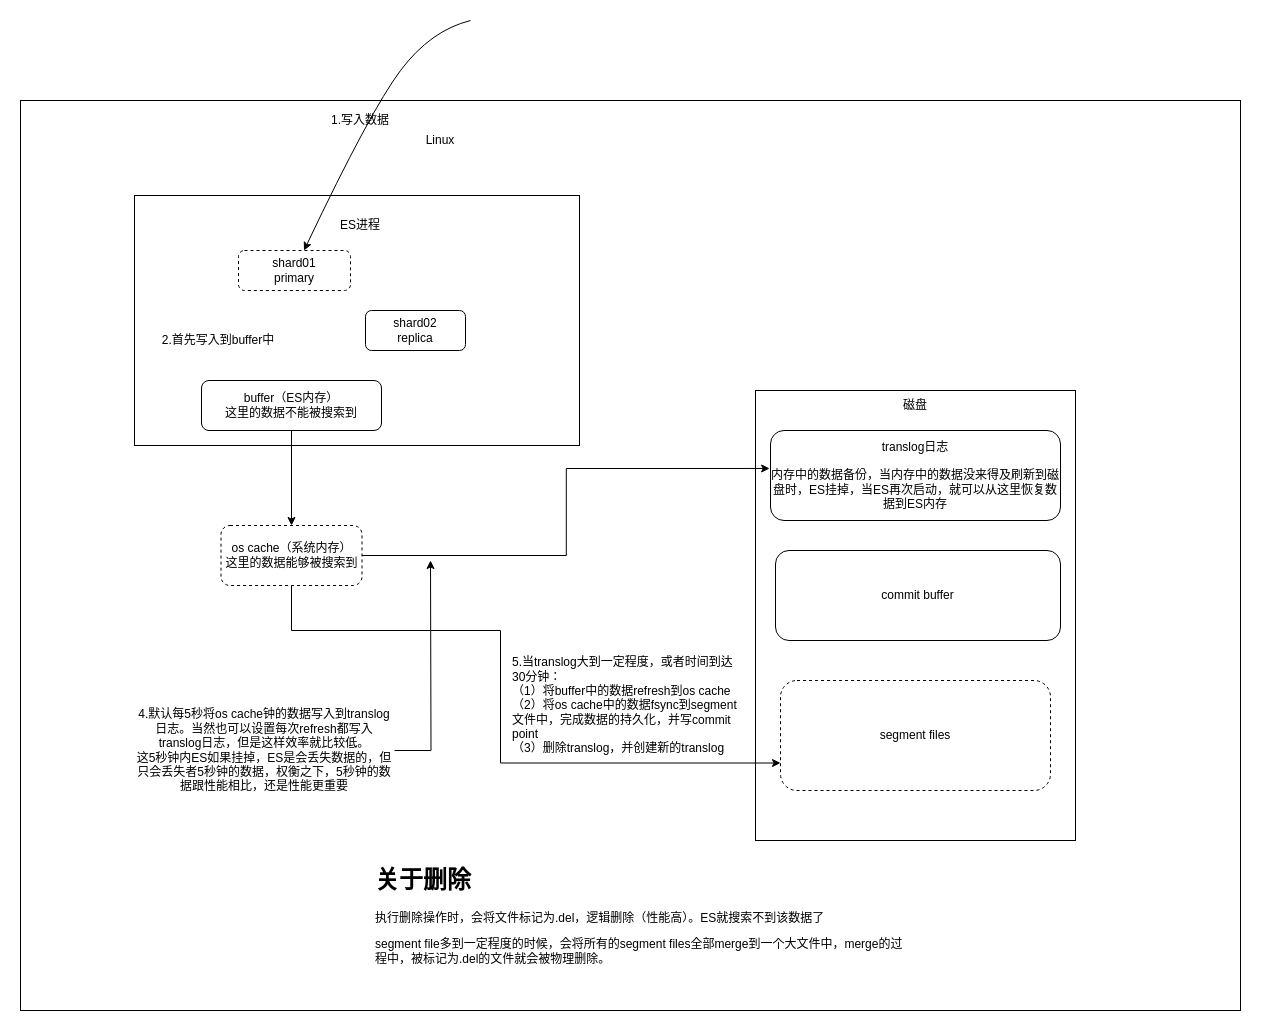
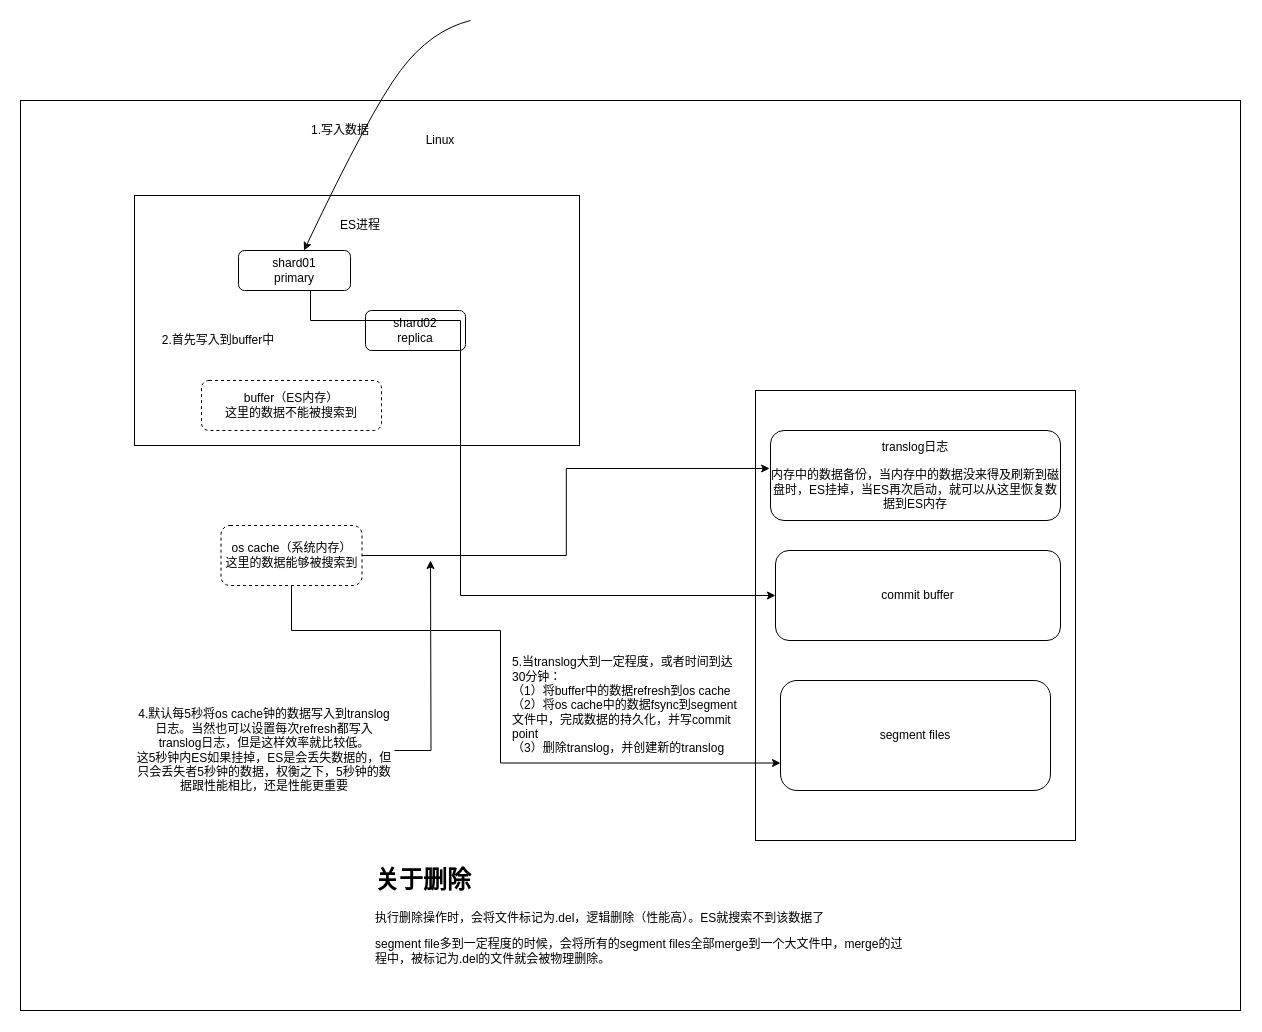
(361, 121) -> (341, 131)
(295, 271) -> (295, 271)
(292, 406) -> (292, 406)
(916, 406) -> none
(292, 475) -> none
none -> (461, 522)
(916, 736) -> (916, 736)
